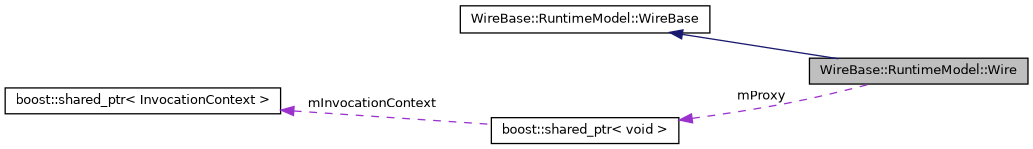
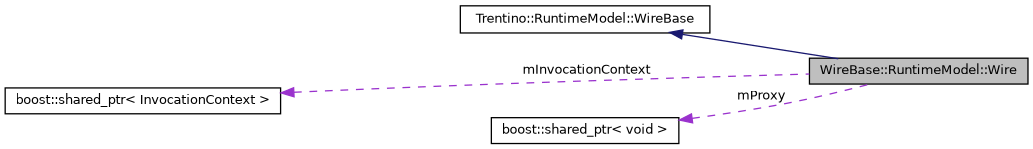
(585, 19) -> (585, 19)
(392, 118) -> (552, 82)
